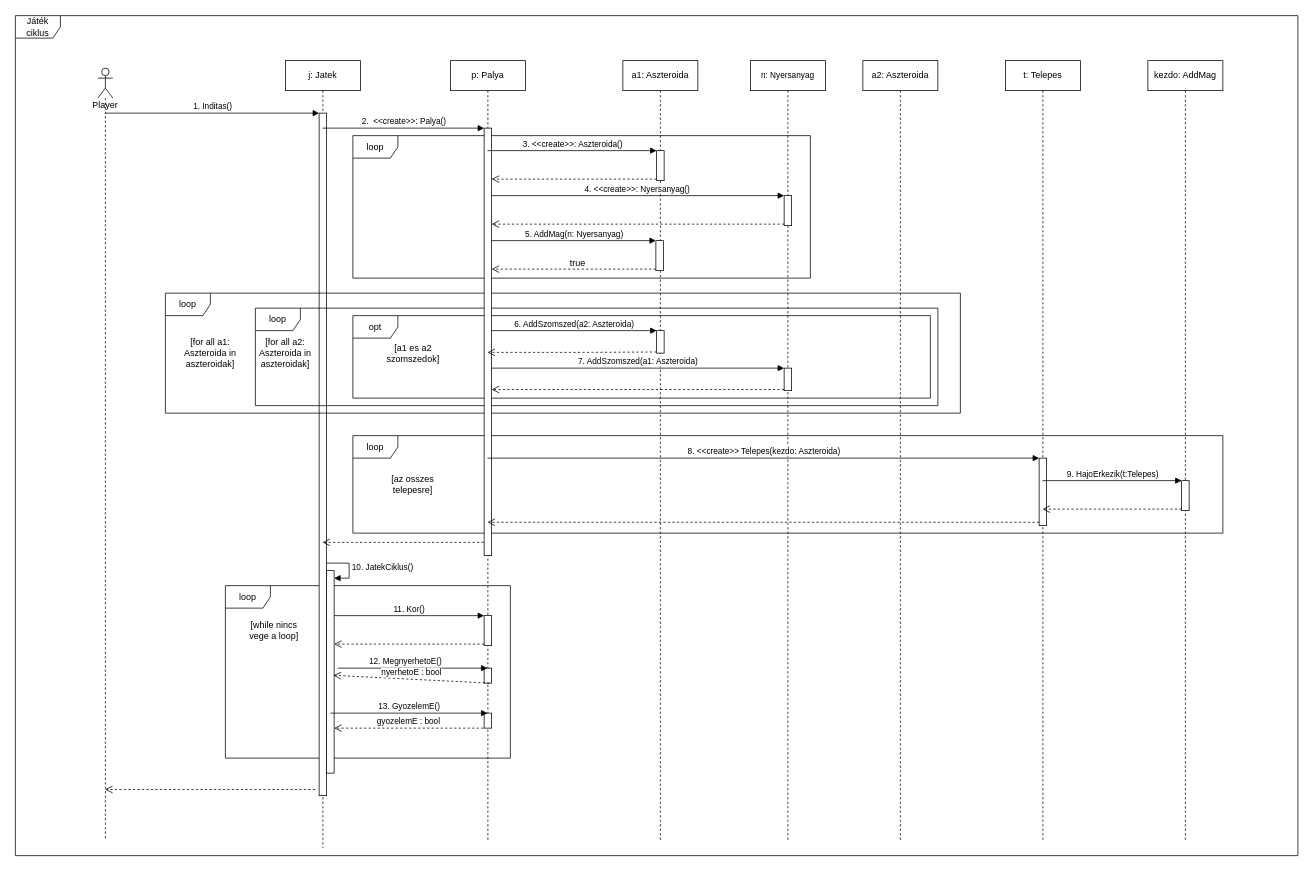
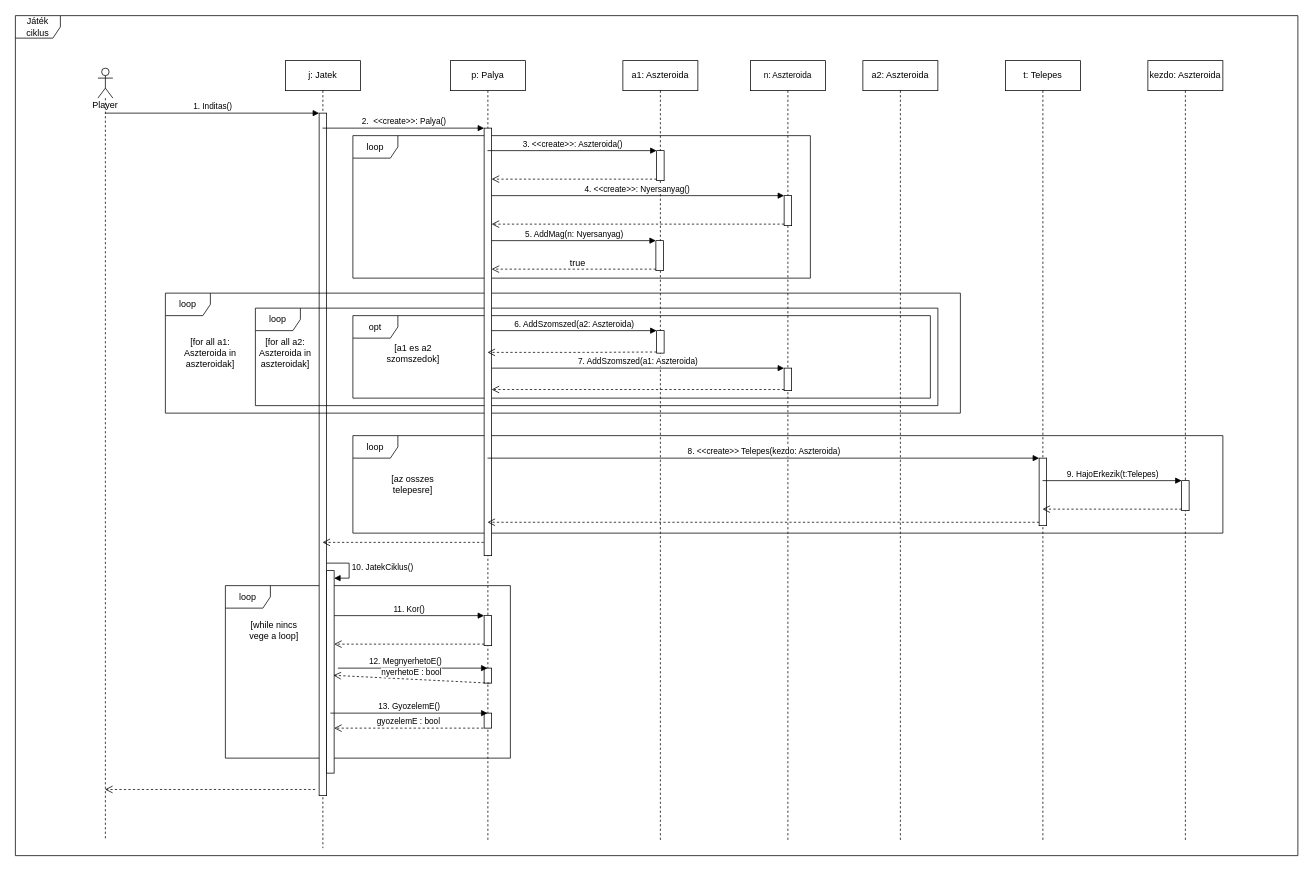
(788, 75) -> (788, 75)
(1185, 75) -> (1185, 75)
